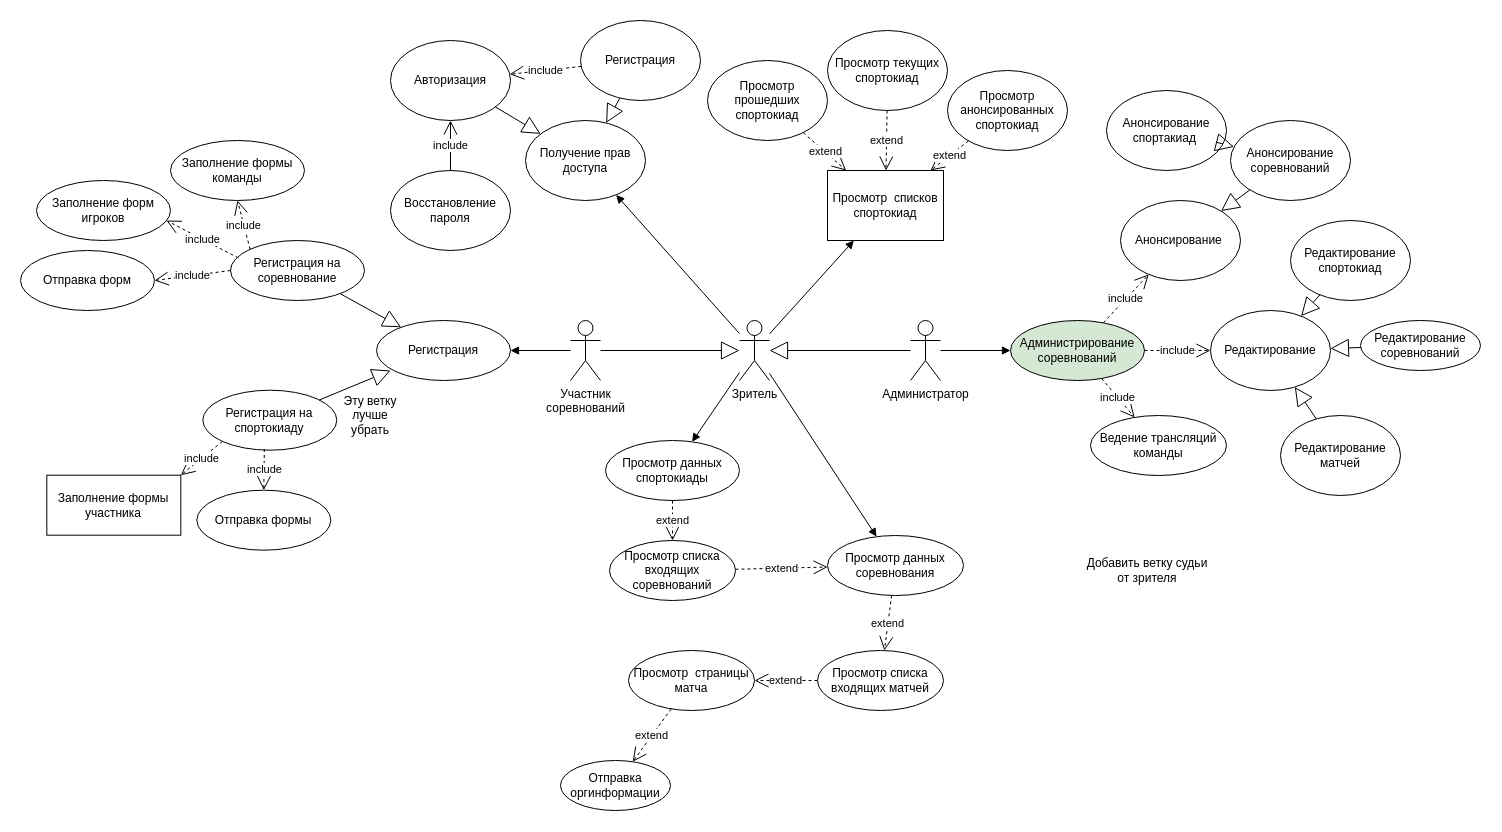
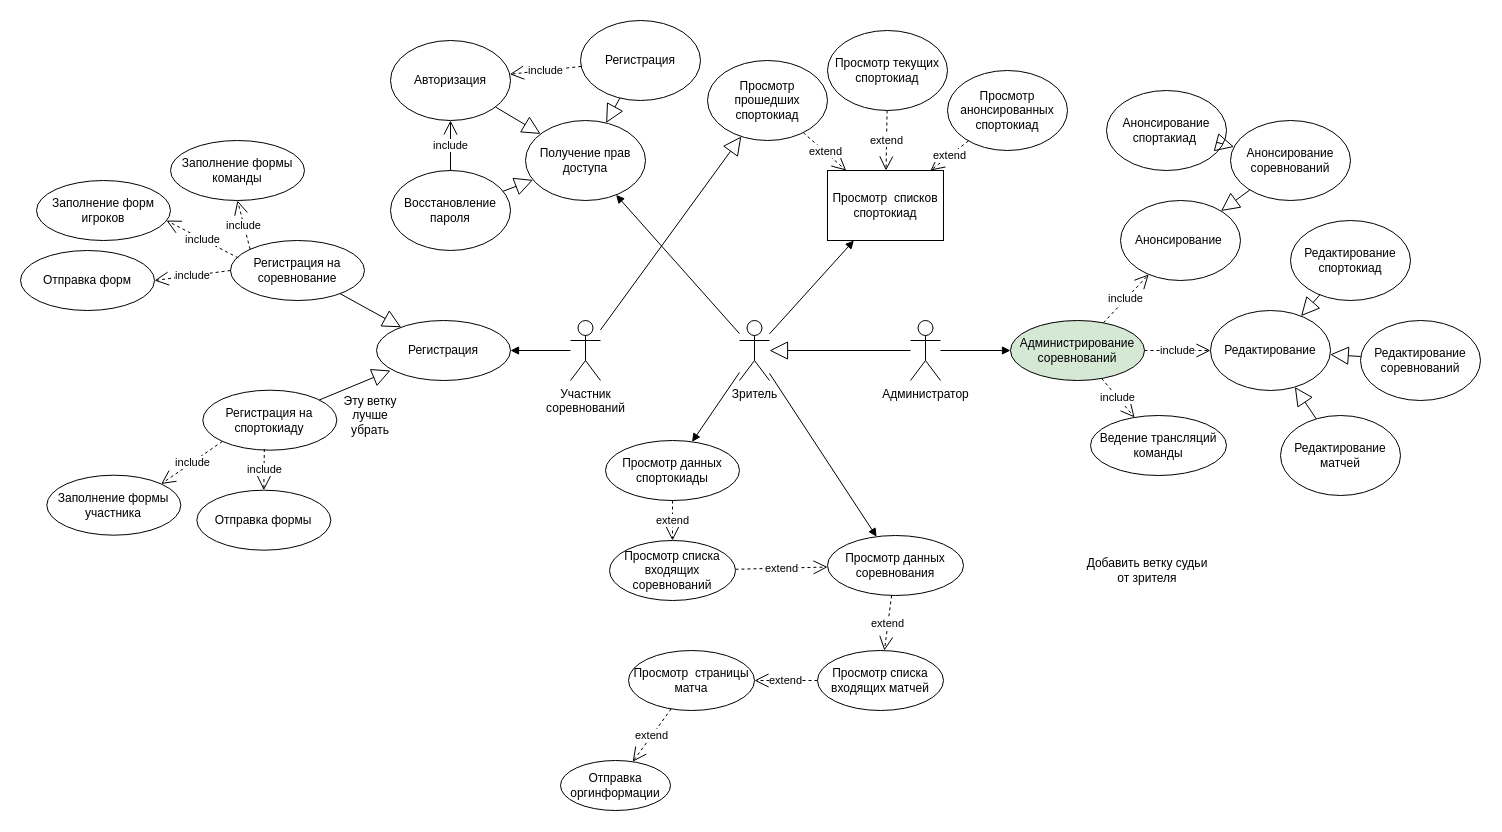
none -> (509, 189)
(1421, 346) -> (1421, 361)
(661, 351) -> (665, 241)
(114, 505) -> (114, 505)
